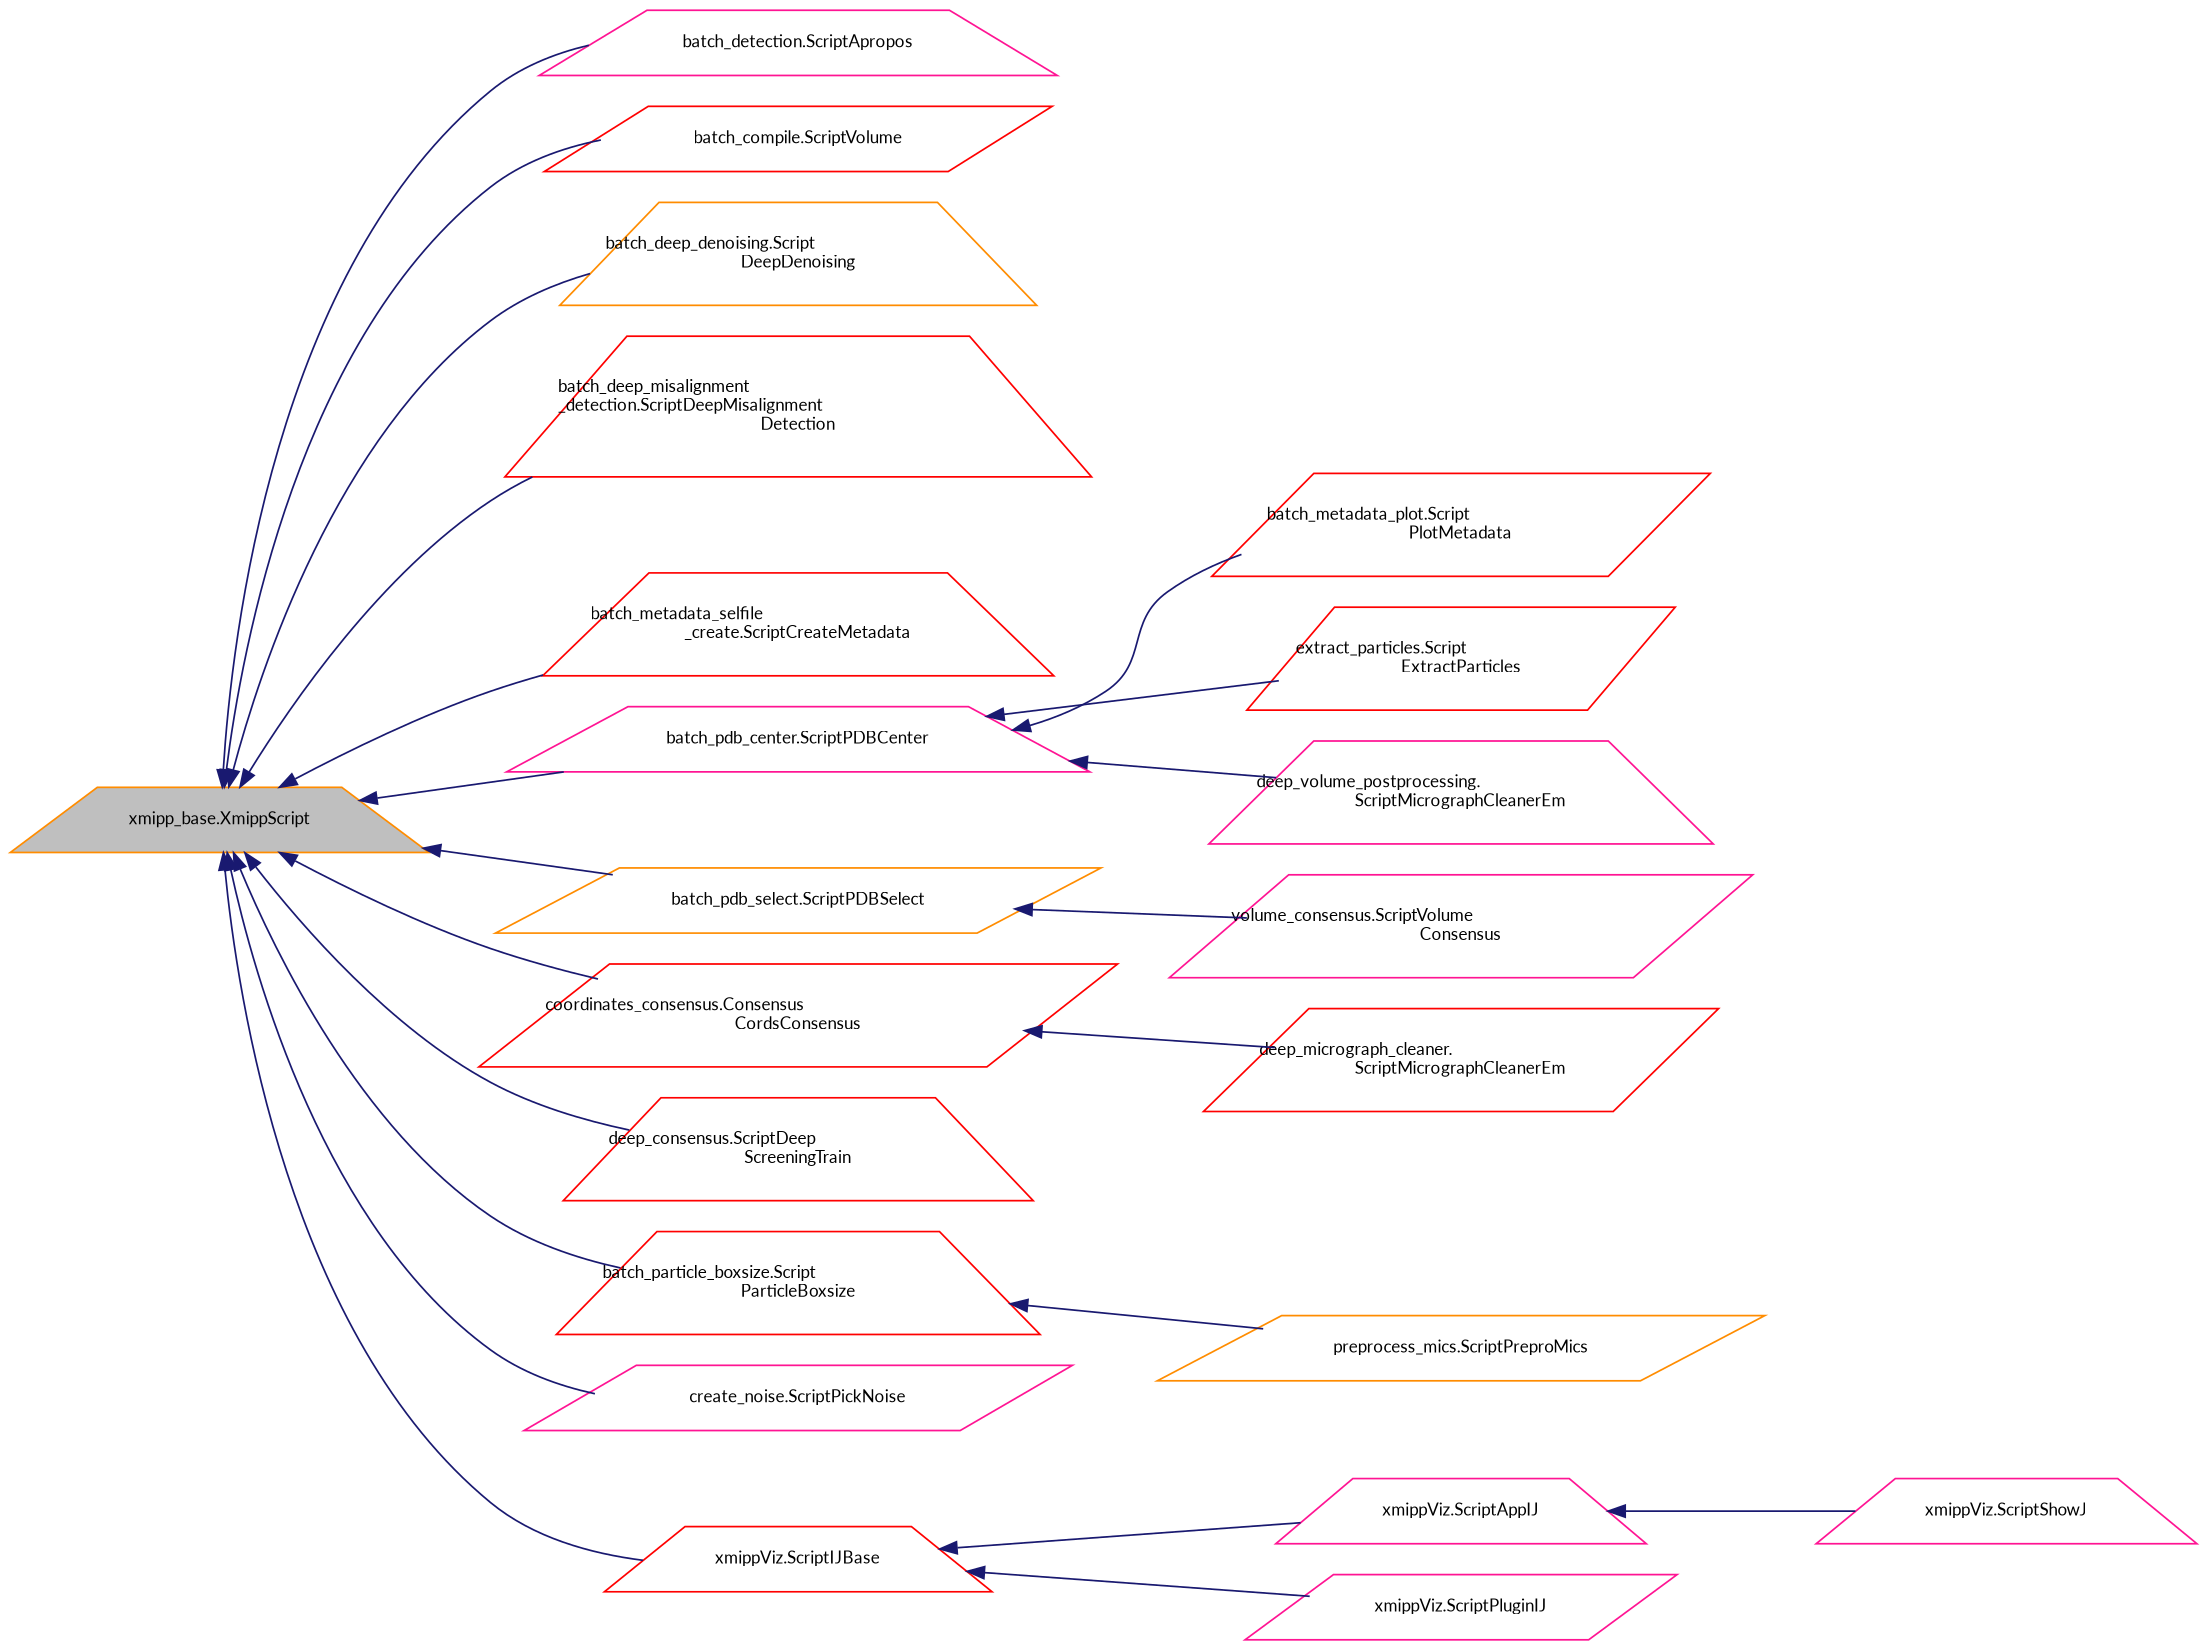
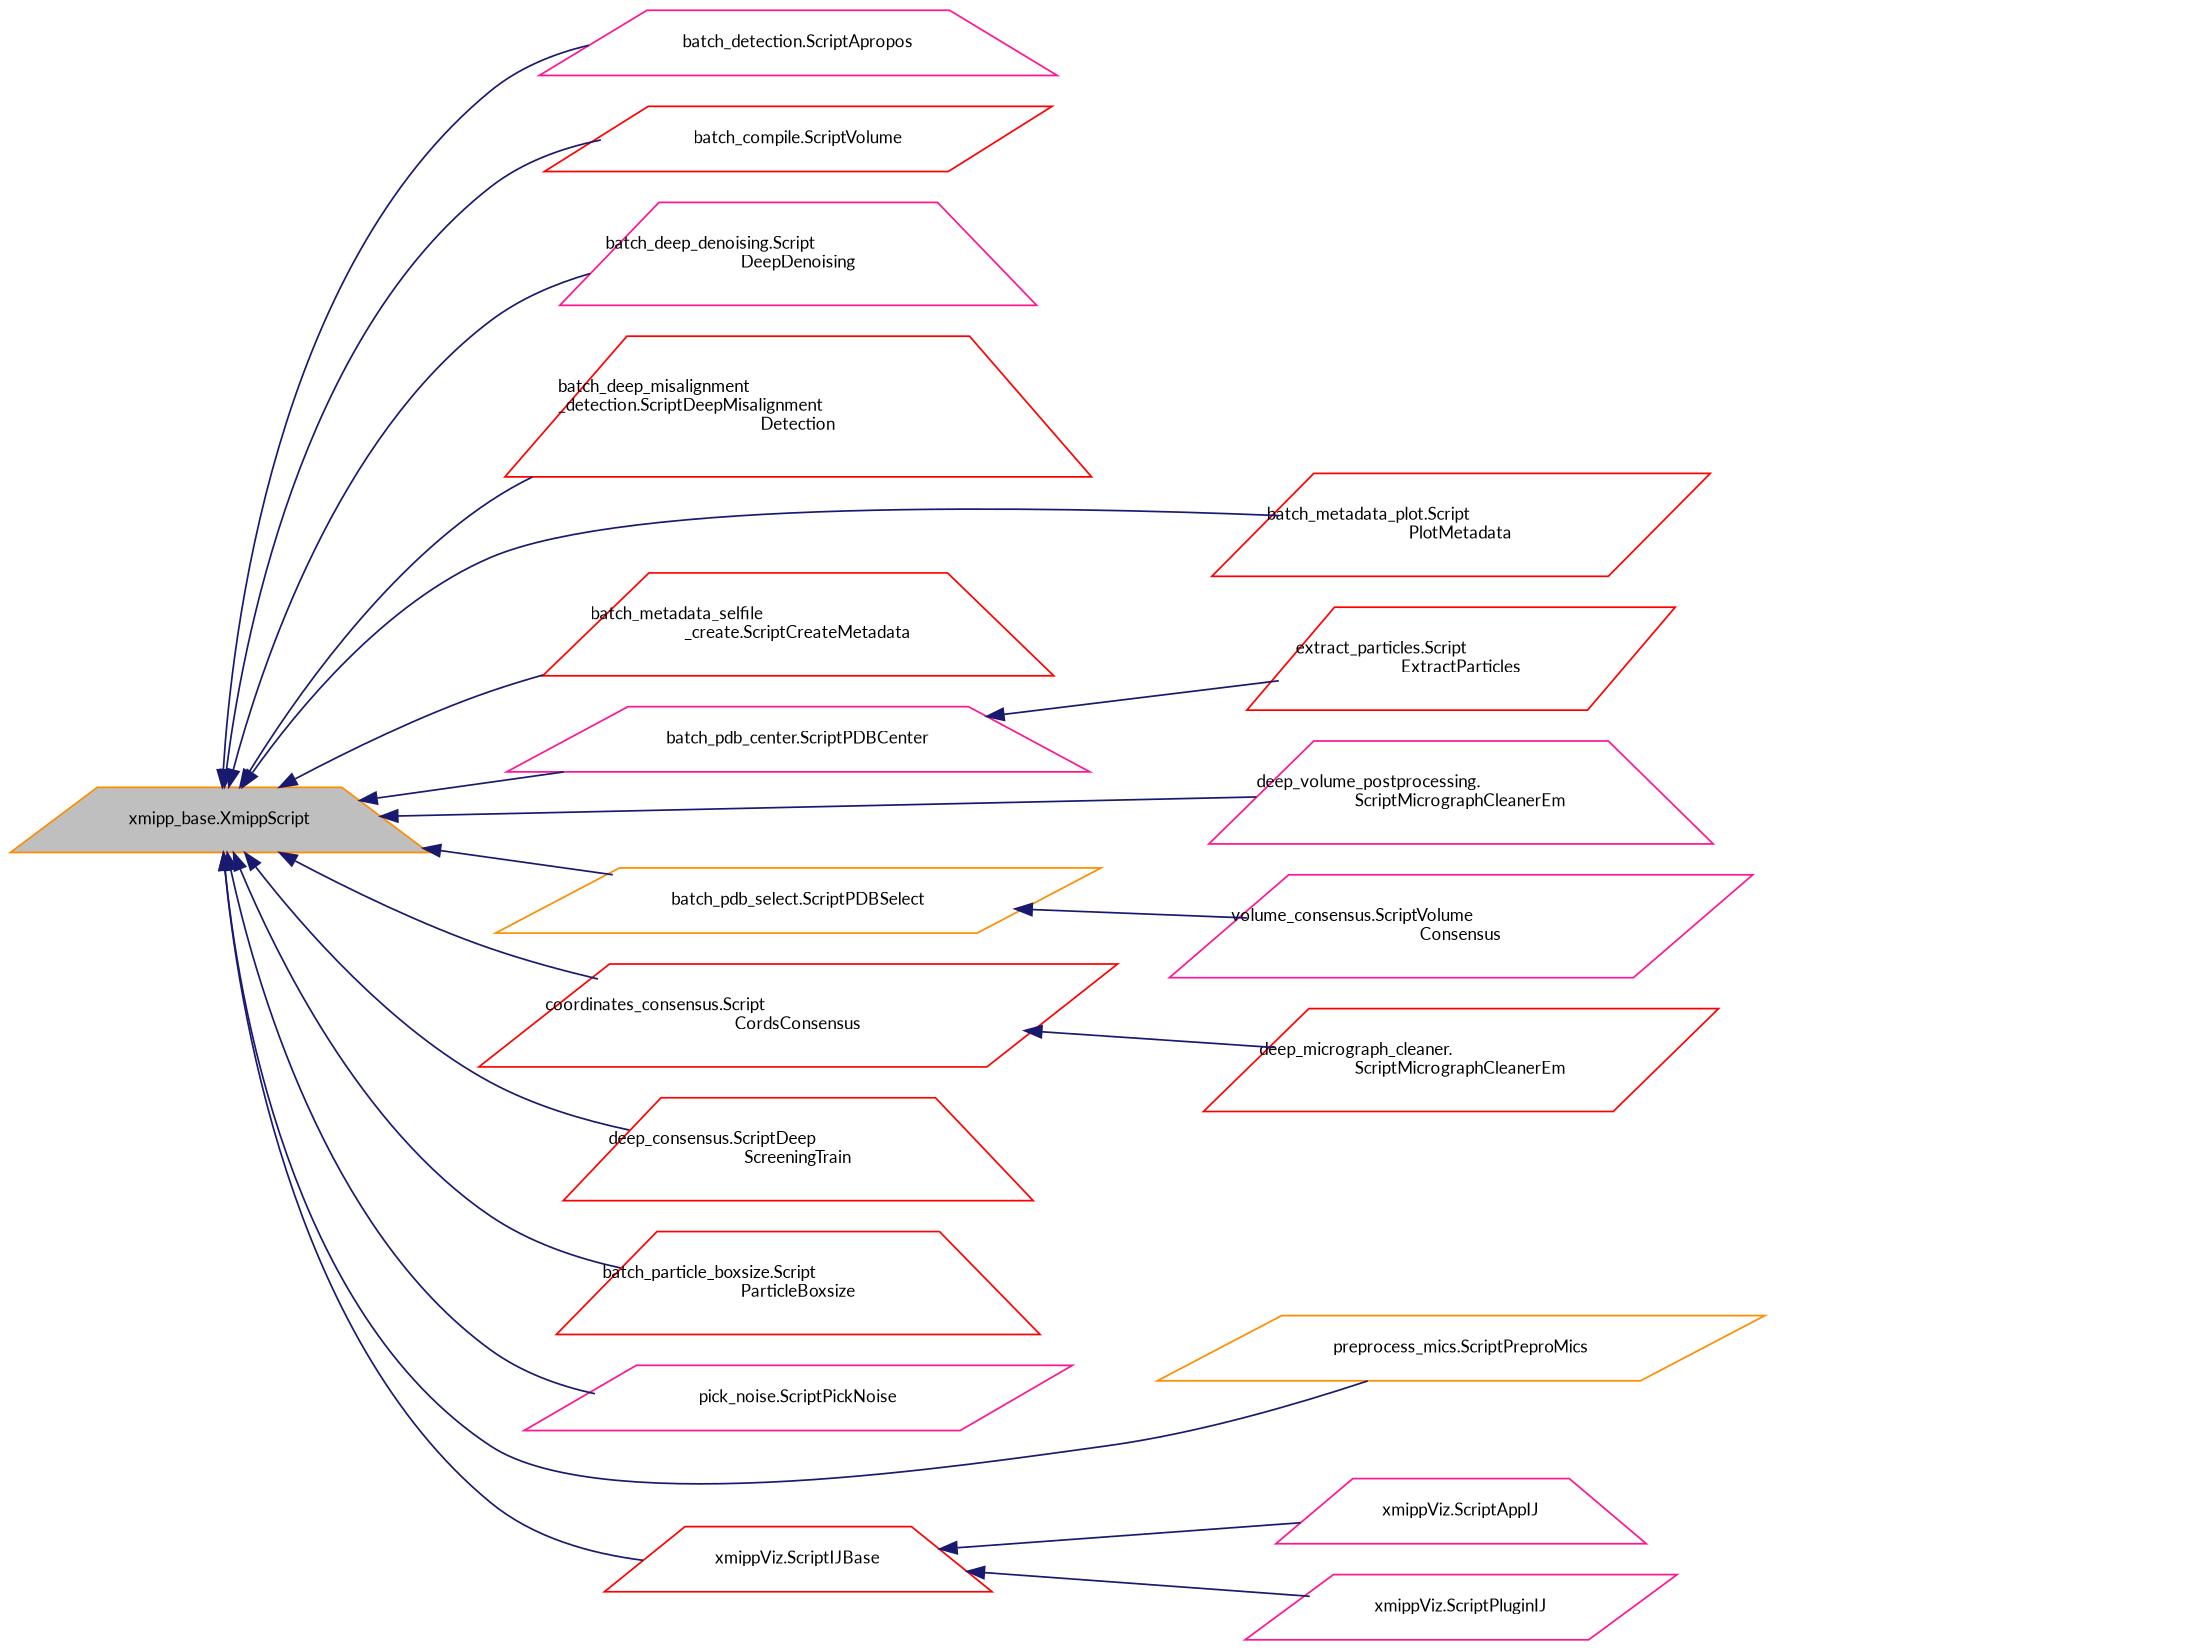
(798, 254) -> (798, 254)
(1137, 642) -> (721, 517)
(1182, 770) -> (827, 806)
(798, 1015) -> (798, 1015)
(1145, 1317) -> (605, 1479)
(798, 1398) -> (798, 1398)
(2007, 1511) -> none
